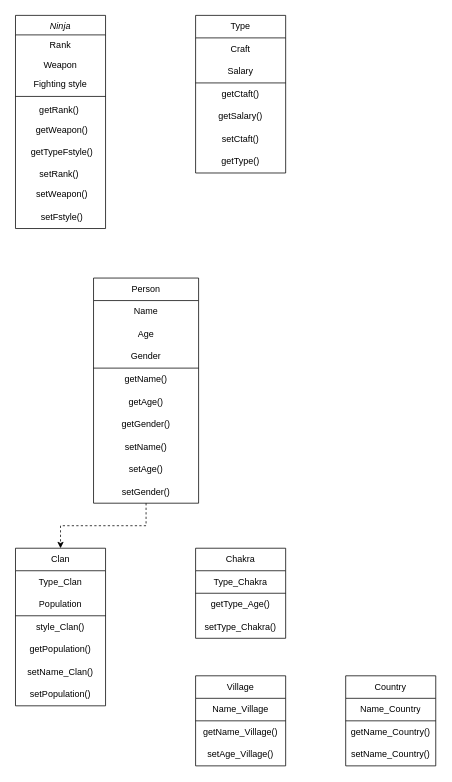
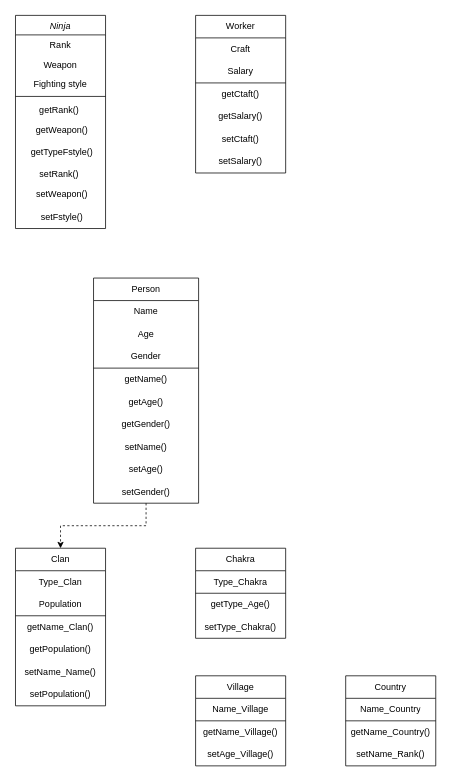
(240, 27) -> (240, 27)
(240, 162) -> (240, 162)
(60, 627) -> (60, 627)
(60, 672) -> (60, 672)
(390, 754) -> (390, 754)
